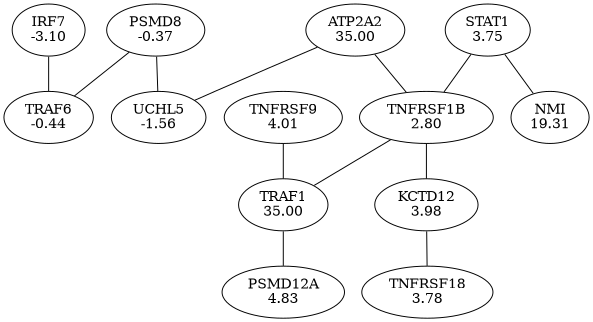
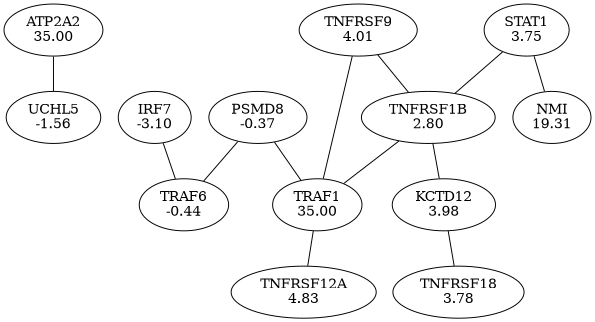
(391, 73) -> (393, 74)
(157, 74) -> (288, 161)
(283, 292) -> (304, 292)
